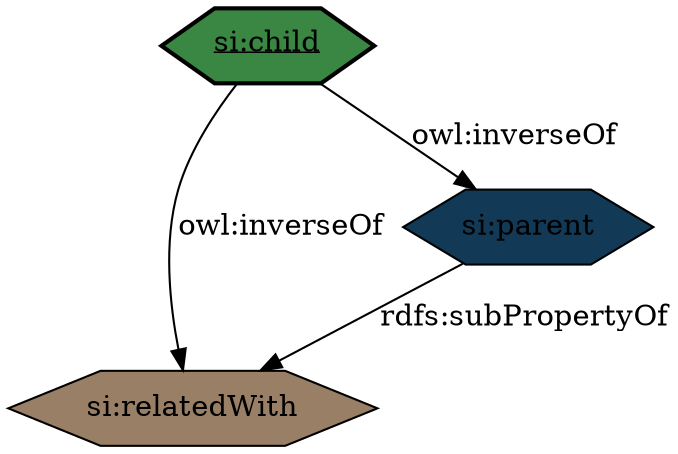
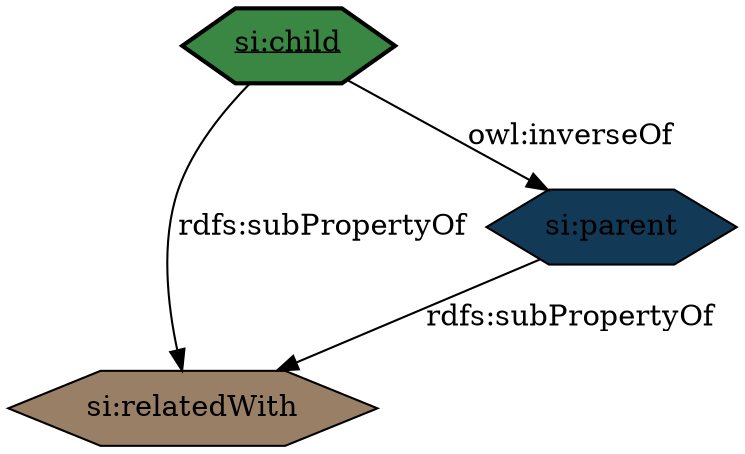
(281, 227) -> (323, 227)
